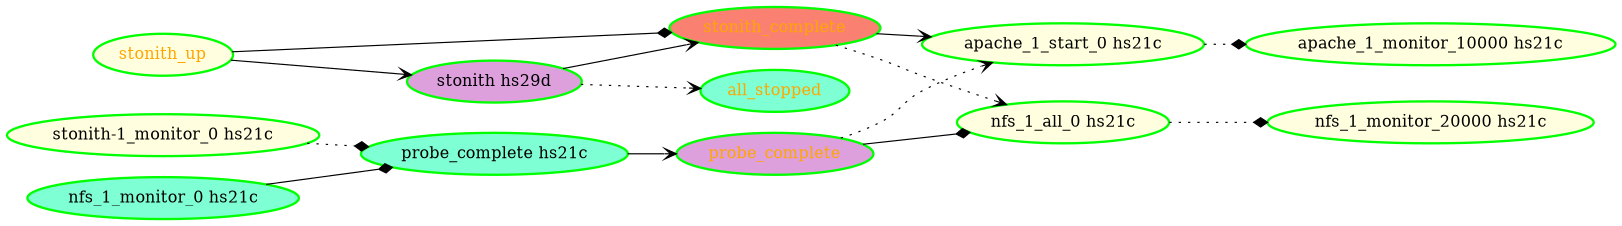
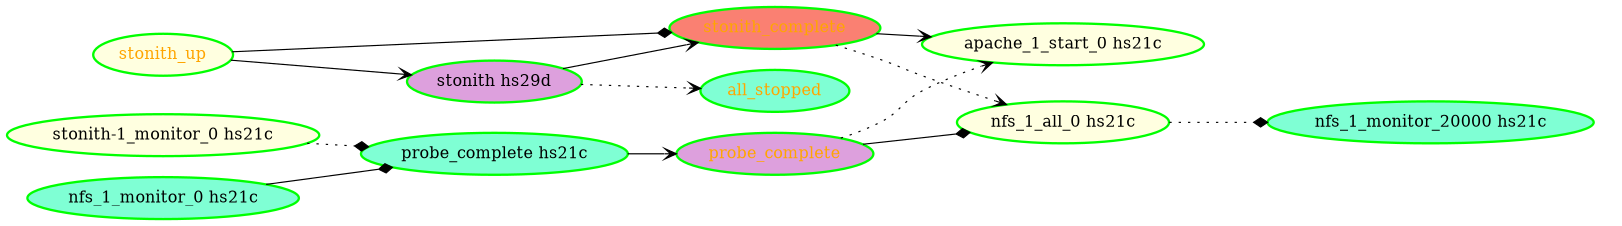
(1431, 44) -> none
(1431, 122) -> (1431, 122)
